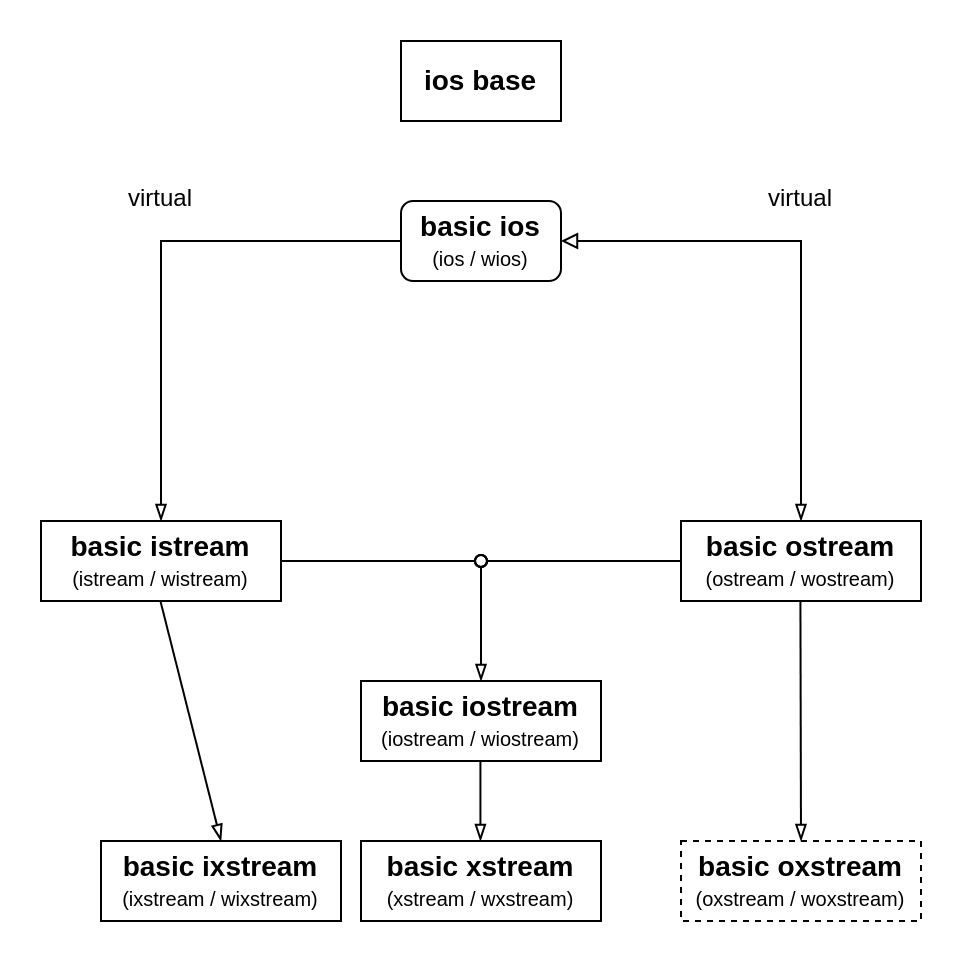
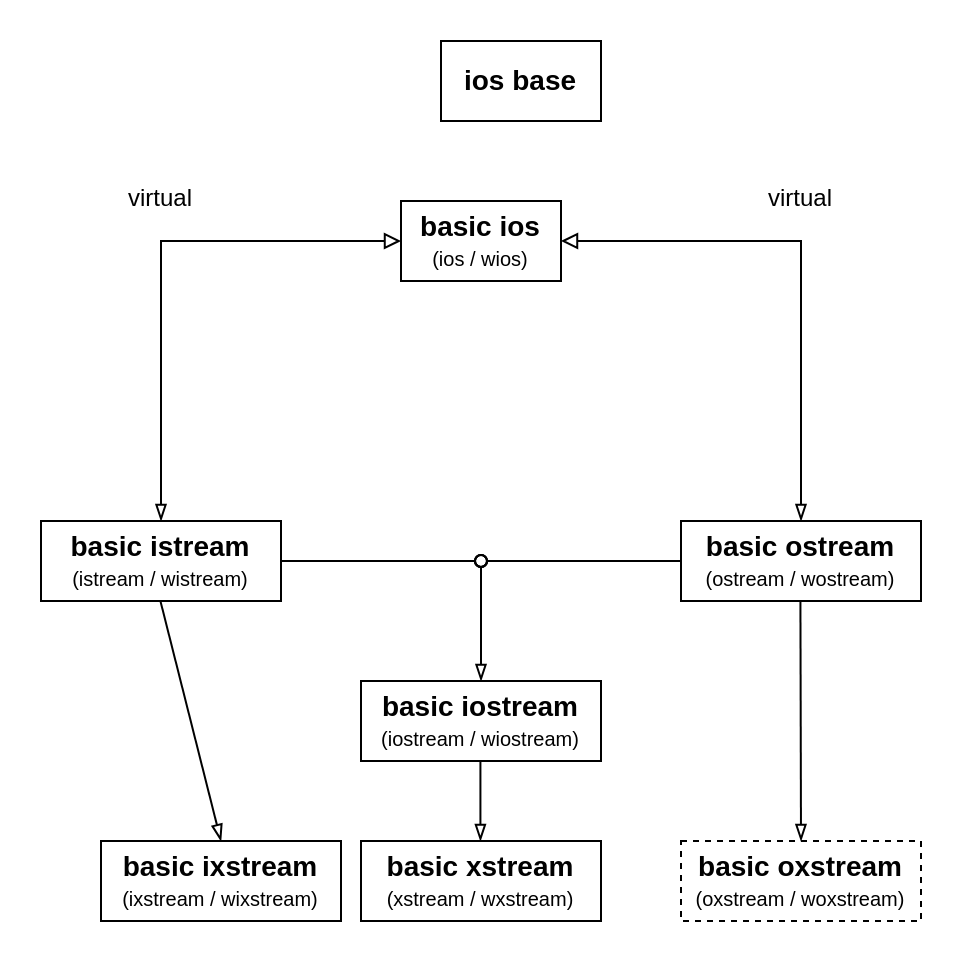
(481, 81) -> (521, 81)
(390, 241) -> (383, 241)
(481, 241) -> (481, 241)
